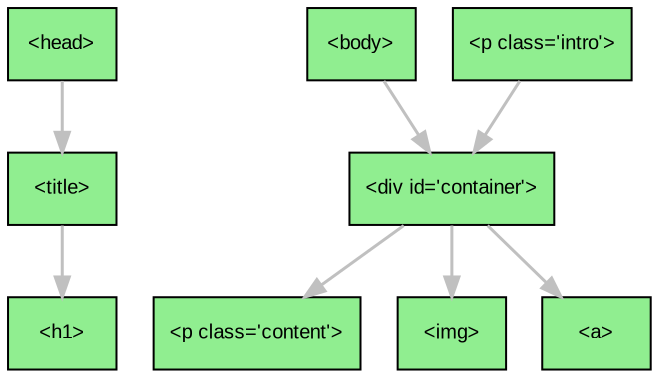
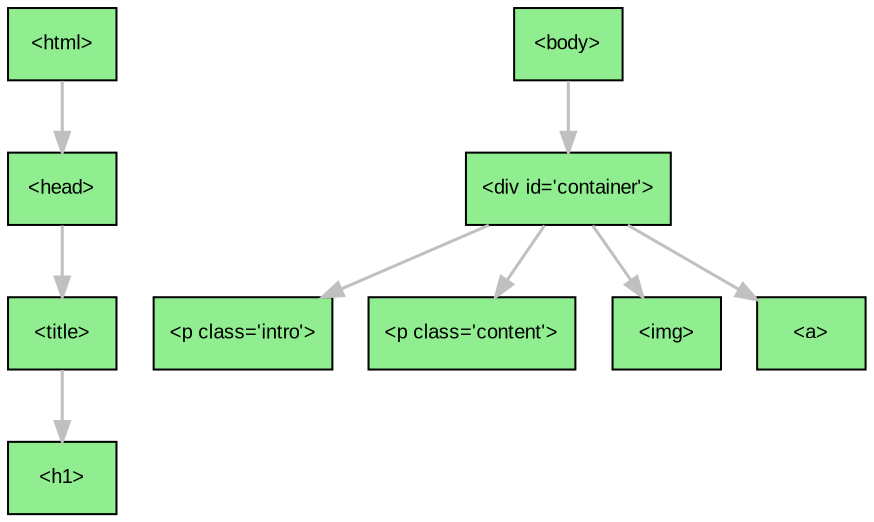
none -> (62, 44)
(502, 108) -> (415, 257)
